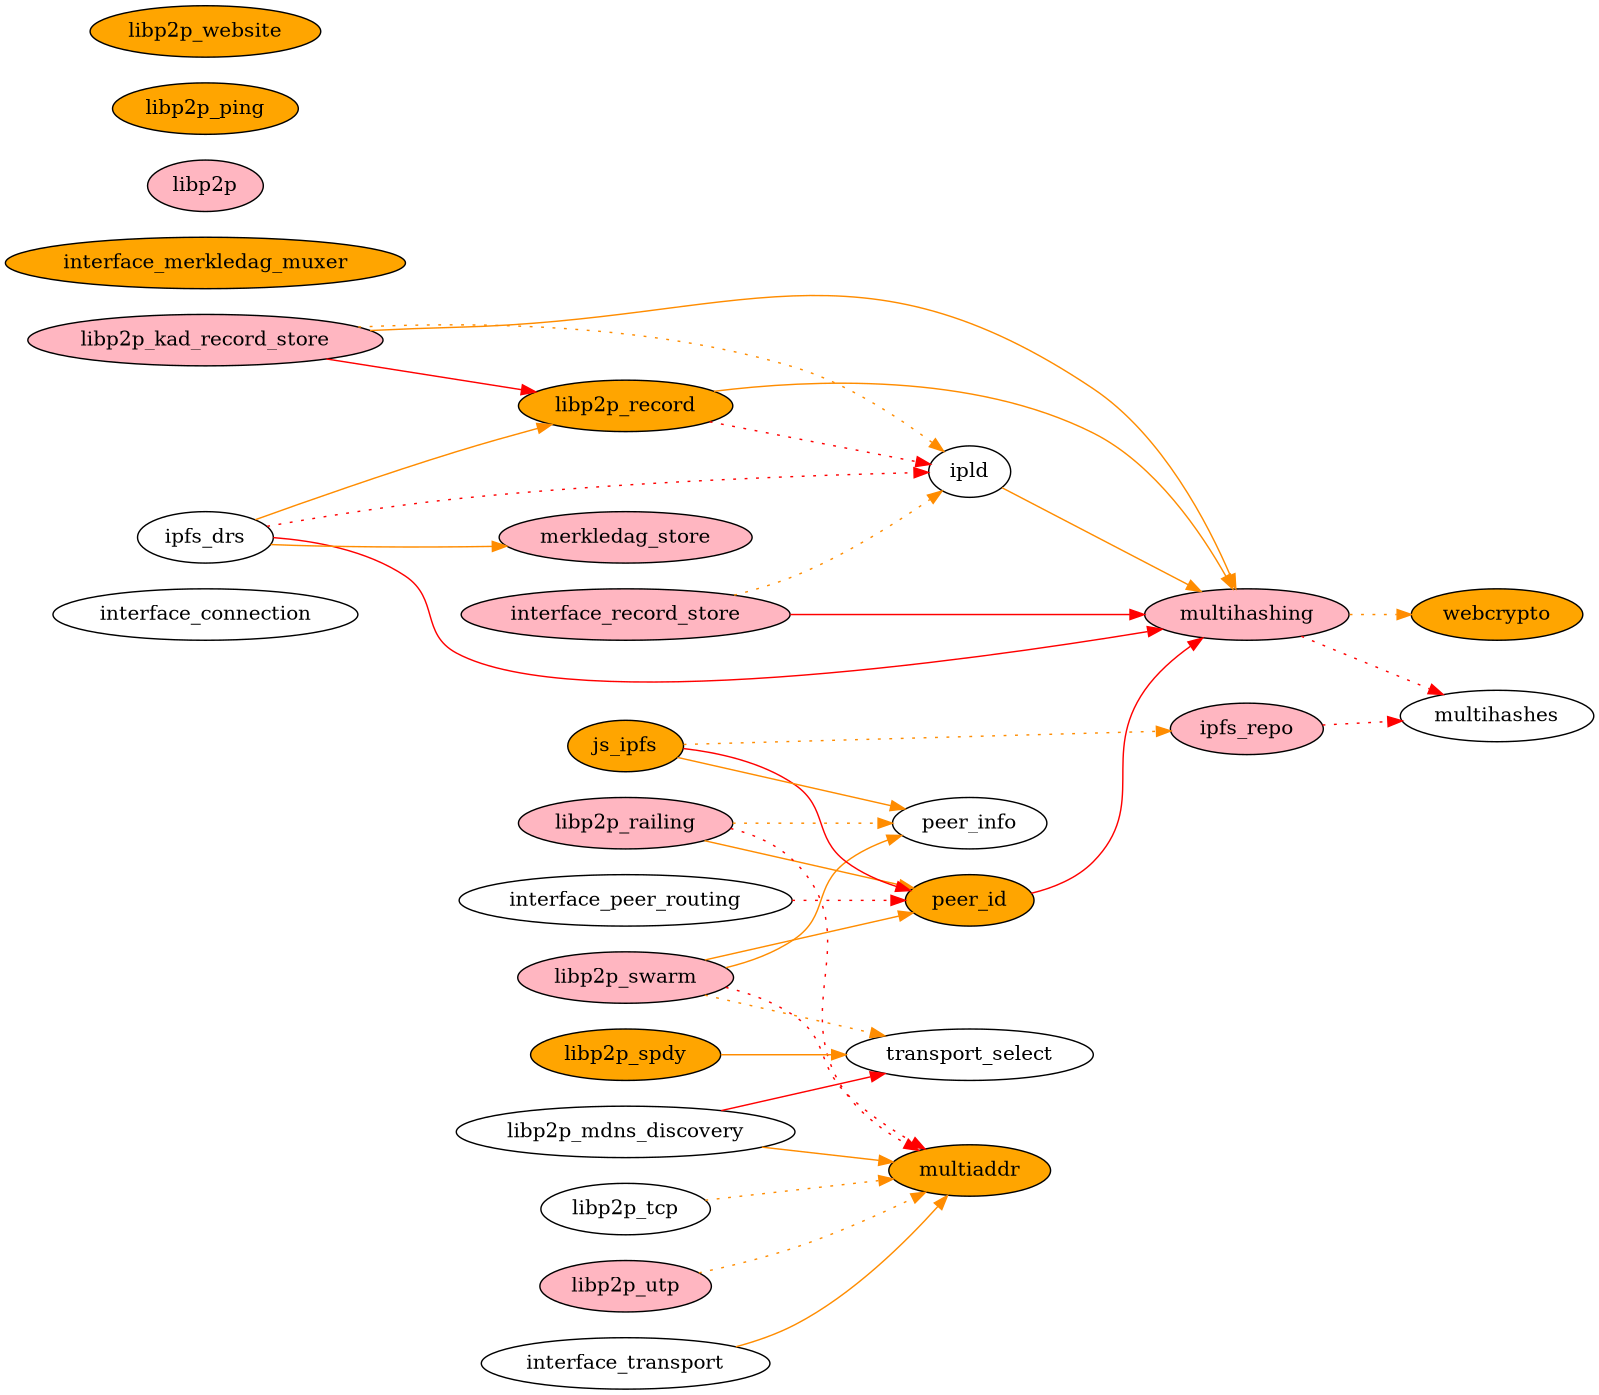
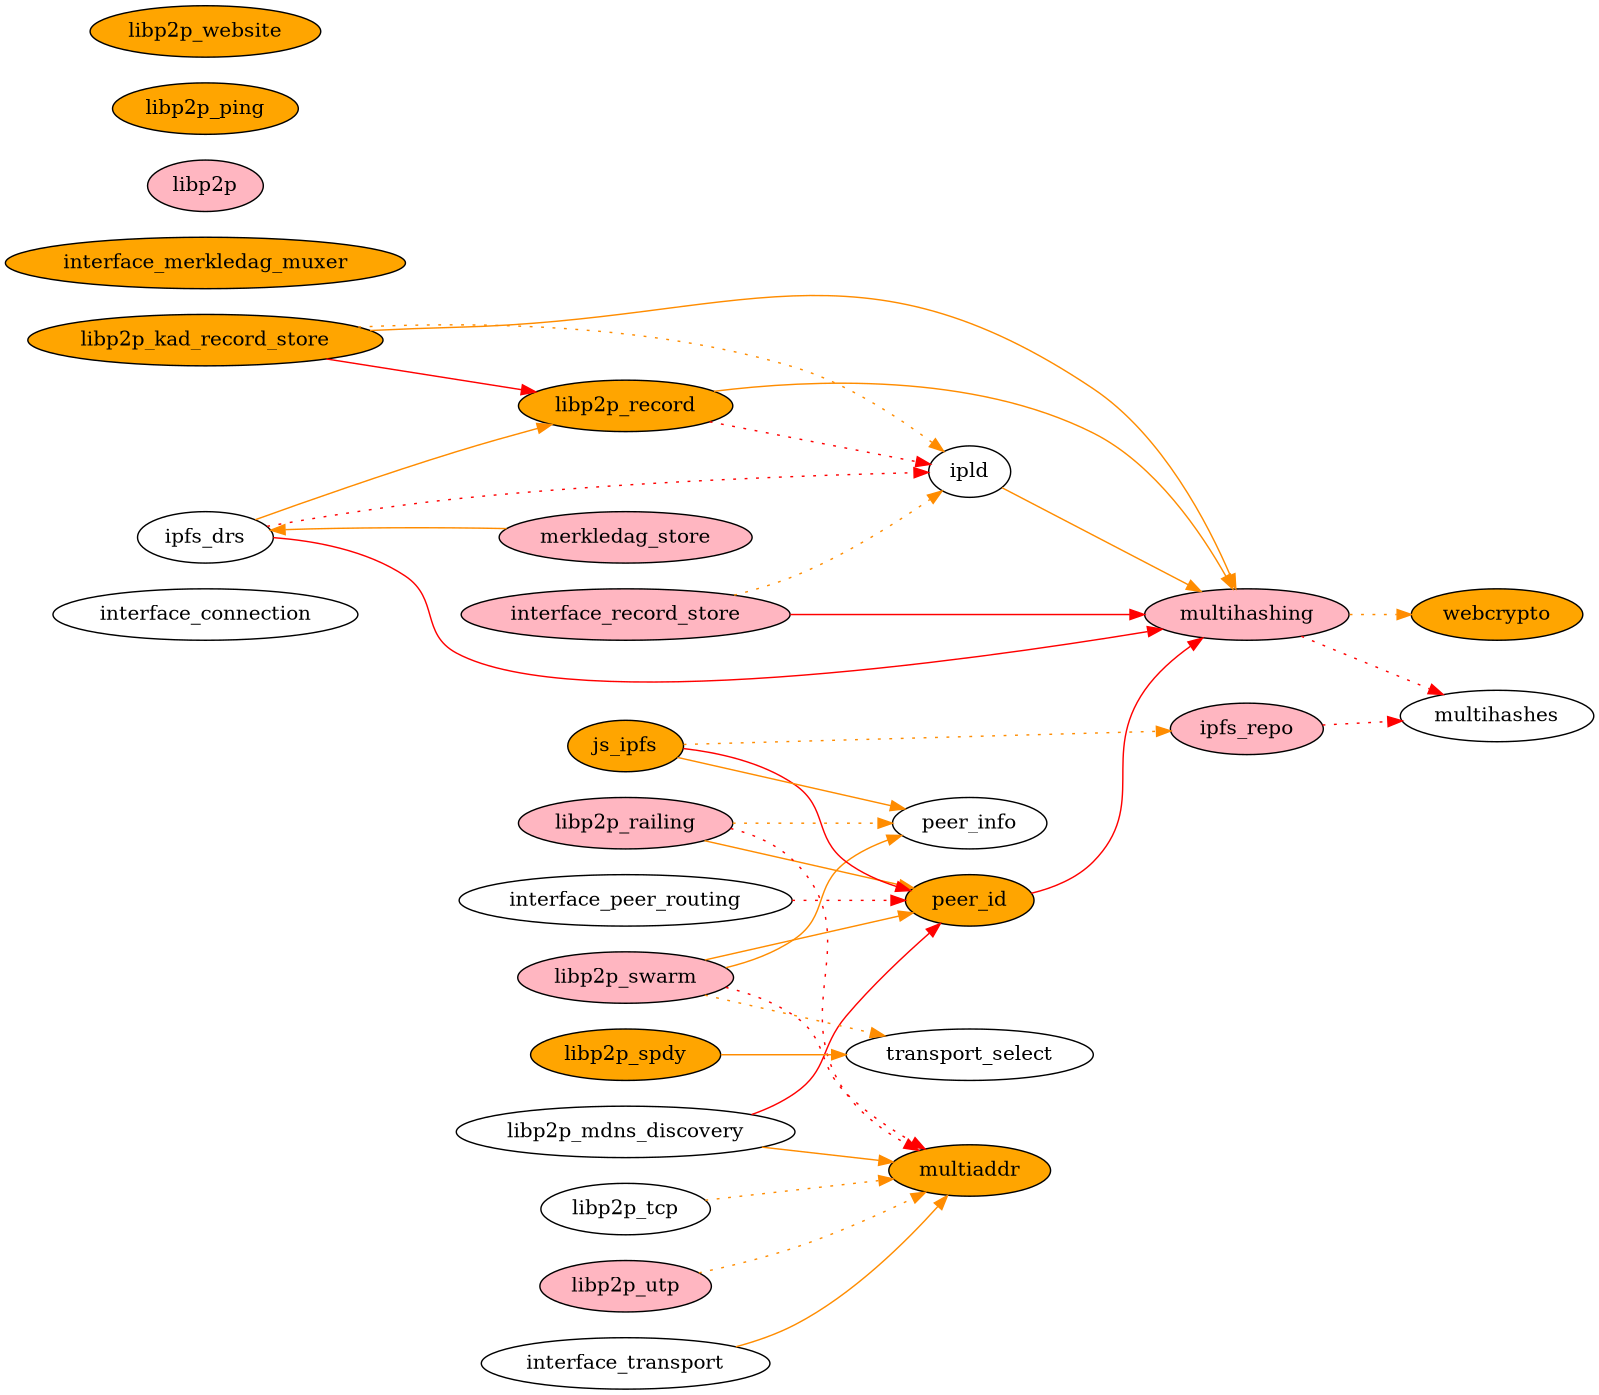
(205, 340) -> (205, 340)
(381, 547) -> (396, 528)
(796, 1094) -> (847, 1016)
